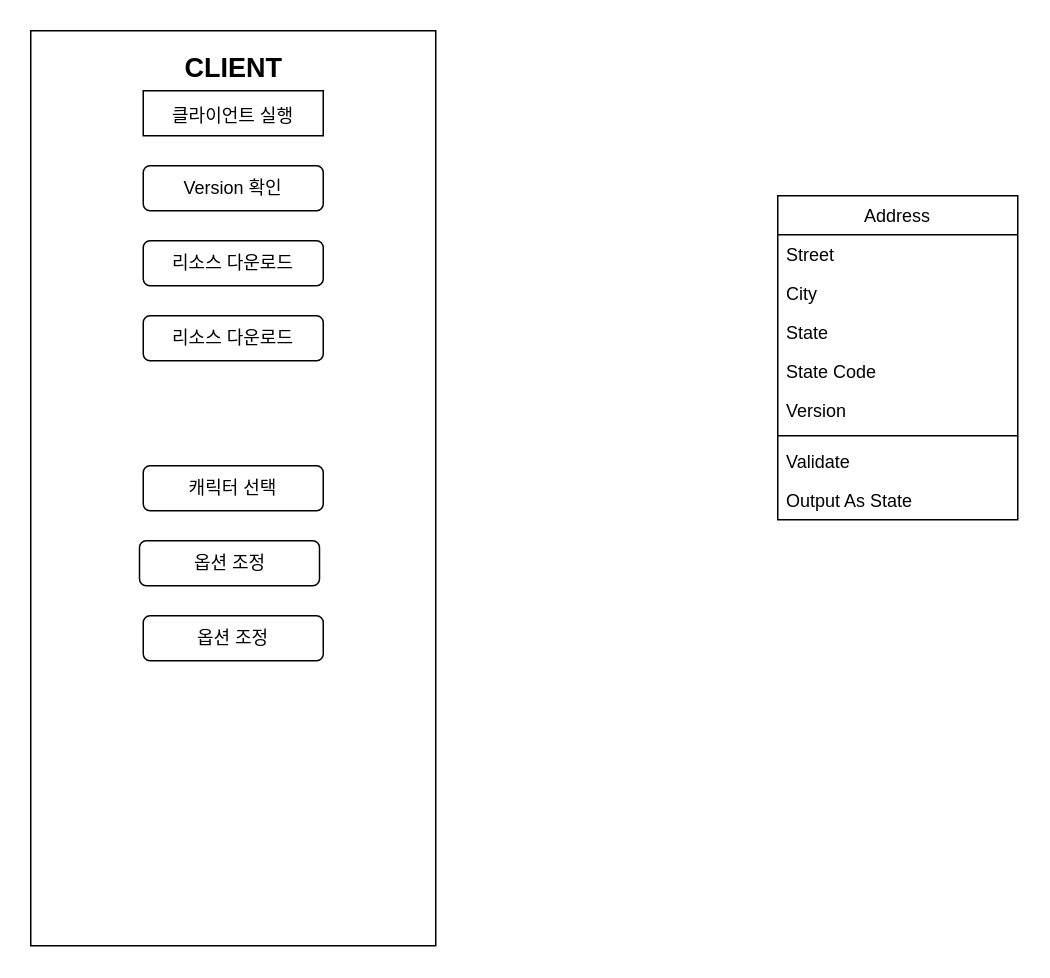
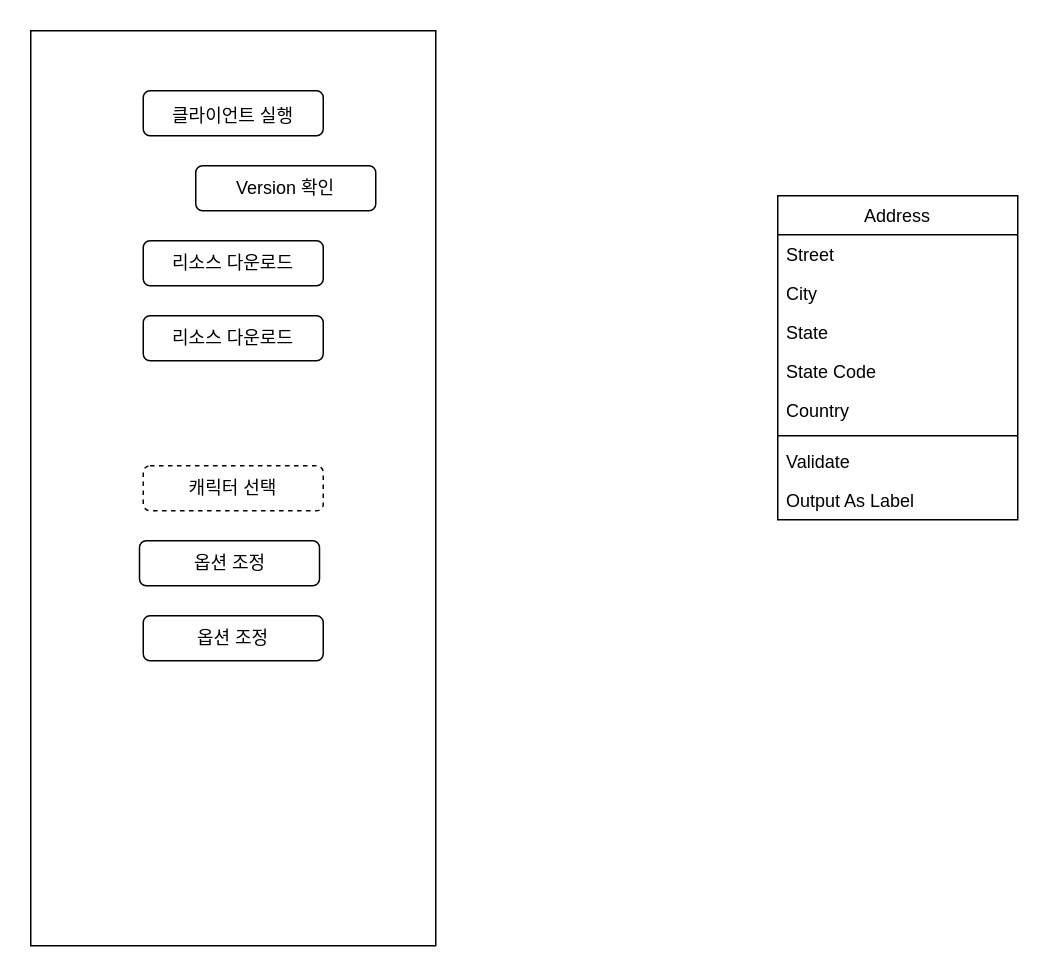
(233, 68) -> none
(233, 113) -> (233, 113)
(233, 188) -> (286, 188)
(819, 411) -> (821, 411)
(233, 488) -> (233, 488)
(857, 501) -> (855, 501)
